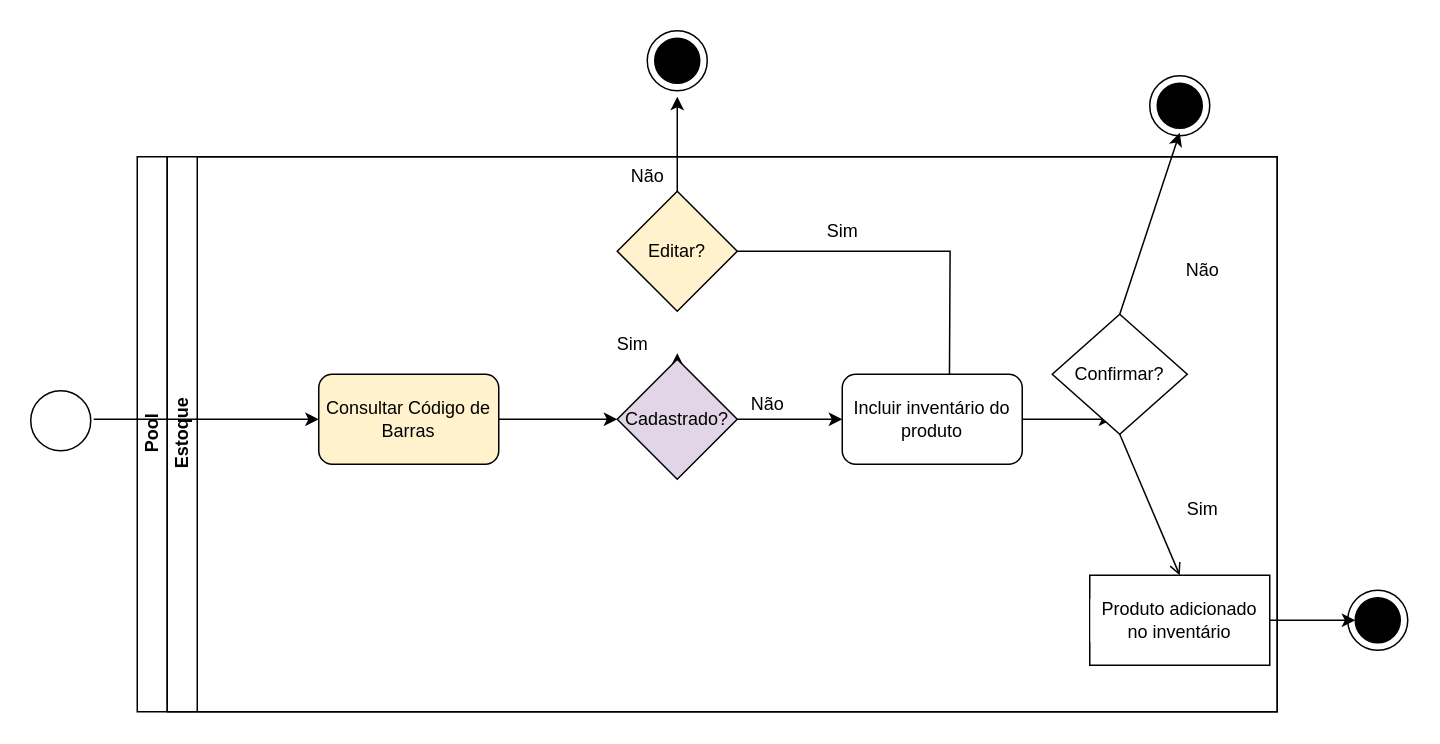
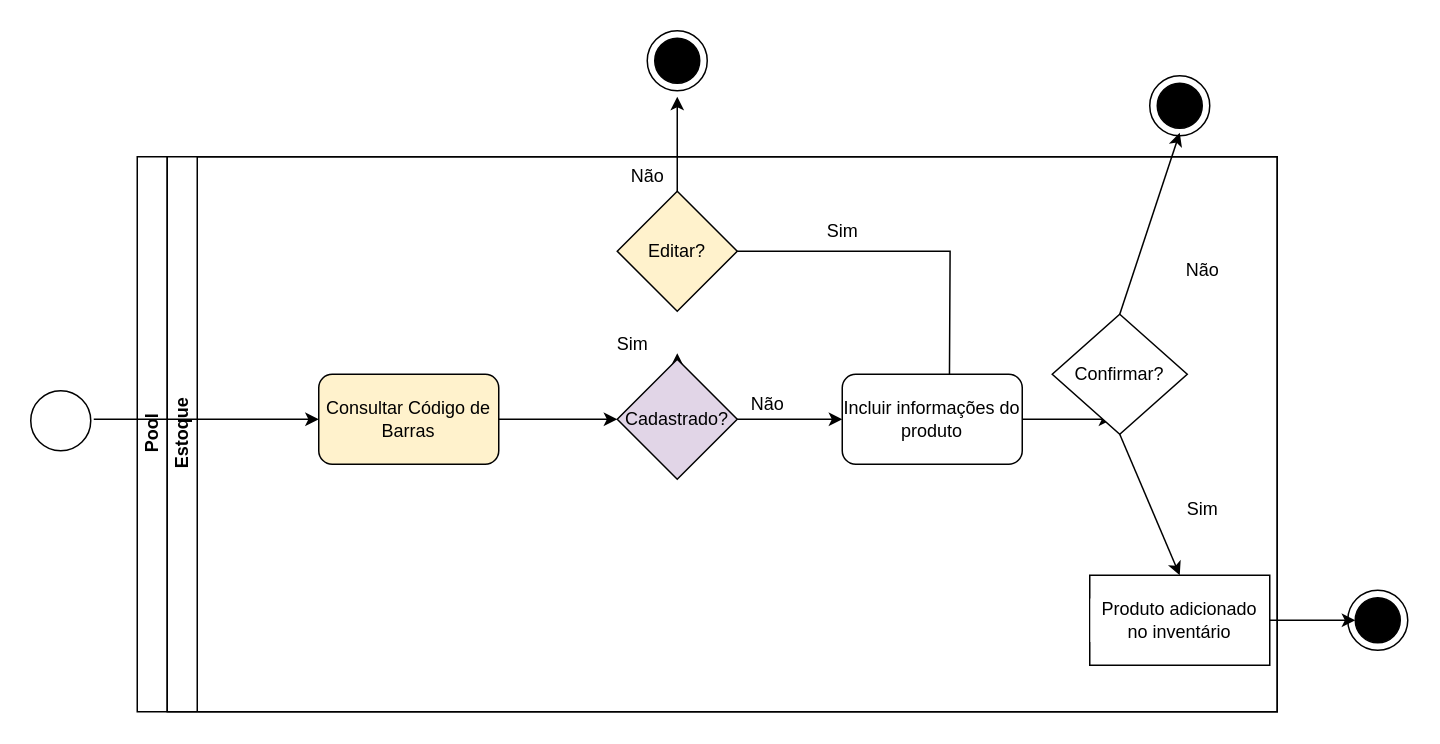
(932, 419) -> (932, 419)
(1176, 568) -> (1175, 565)
